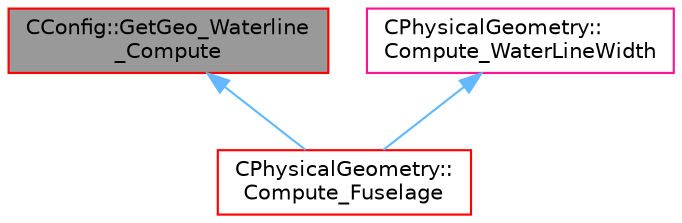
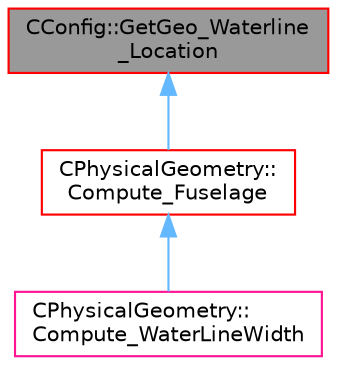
(168, 41) -> (168, 41)
(424, 118) -> (168, 264)
